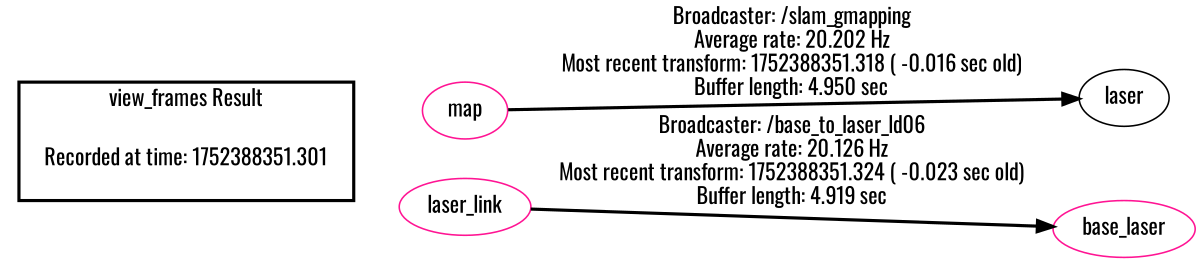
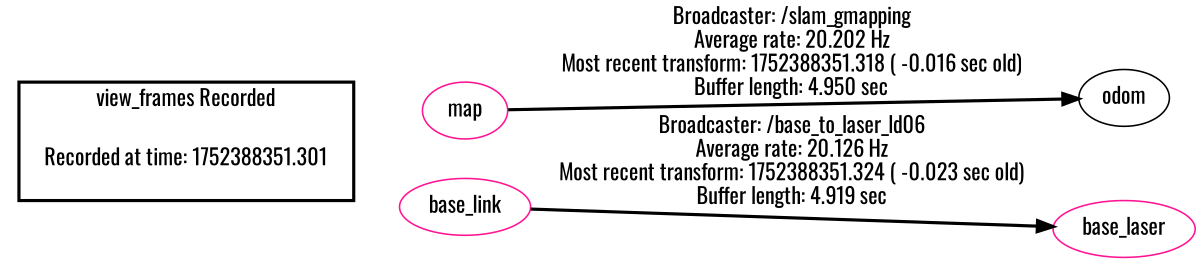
(1124, 98) -> (1124, 98)
(186, 100) -> (186, 100)
(465, 207) -> (465, 207)
